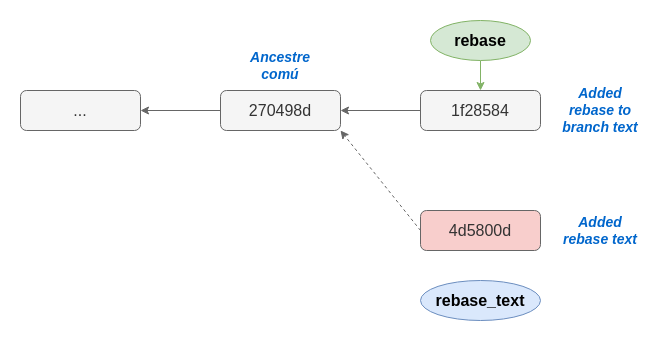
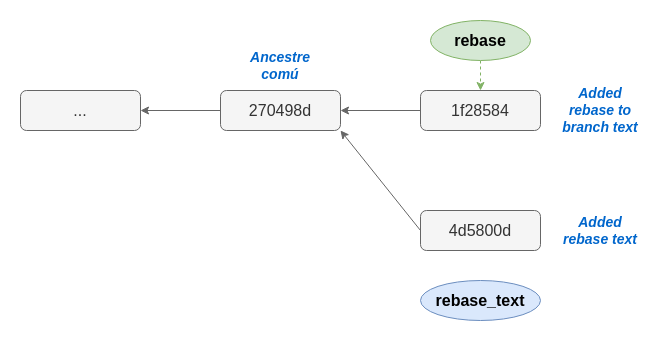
(481, 73) -> (481, 73)
(382, 183) -> (382, 183)
(481, 231) -> (481, 231)
